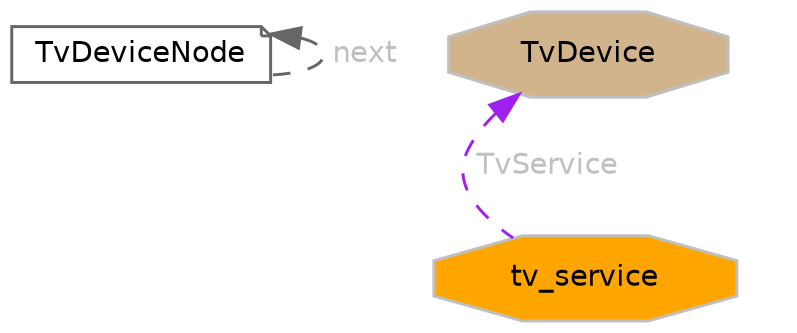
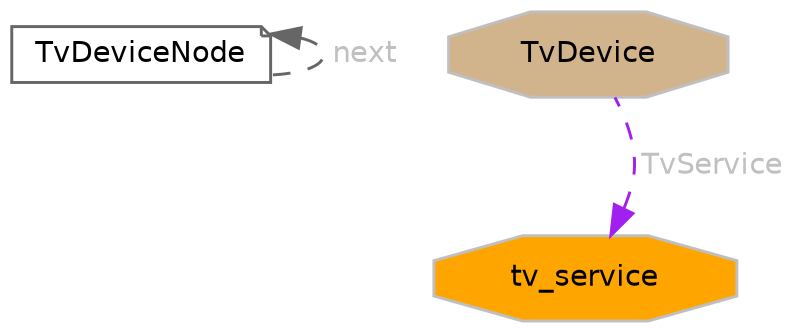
(464, 180) -> (634, 152)
